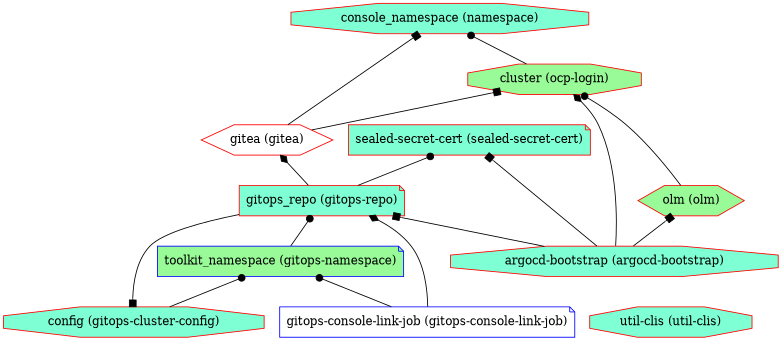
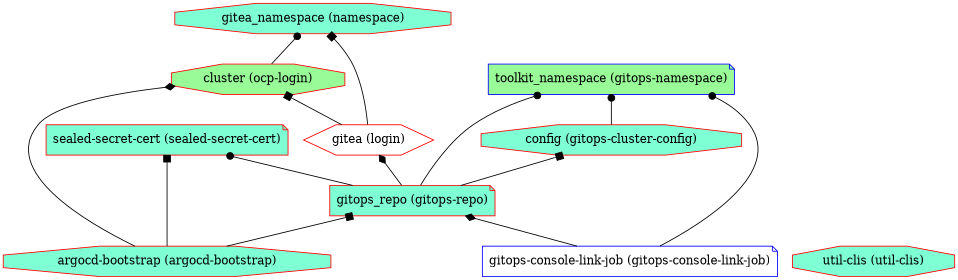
(440, 19) -> (313, 19)
(267, 140) -> (369, 140)
(691, 201) -> none
(299, 234) -> (468, 129)
